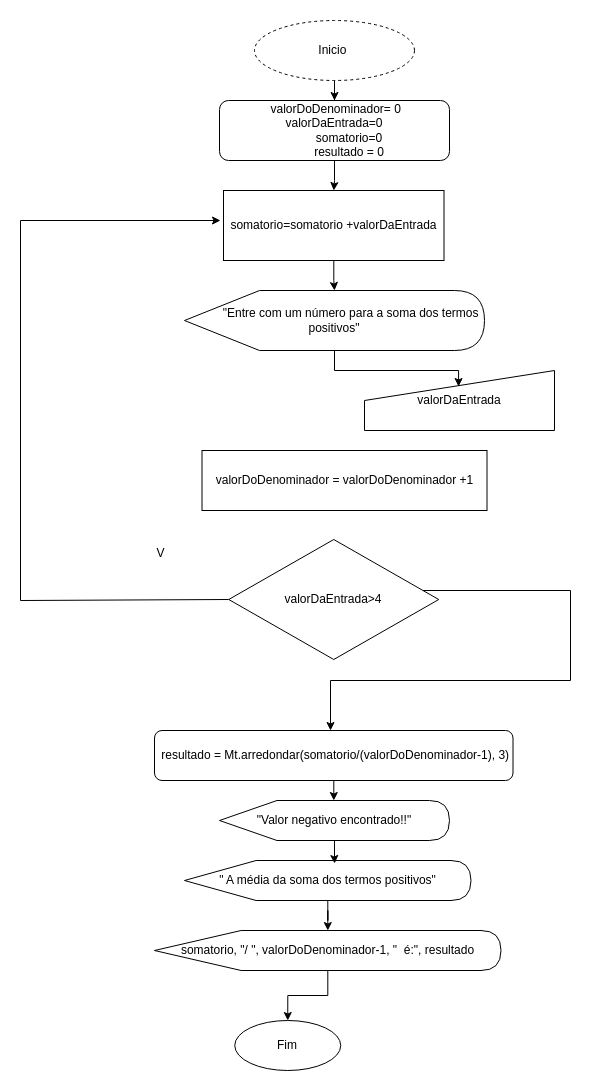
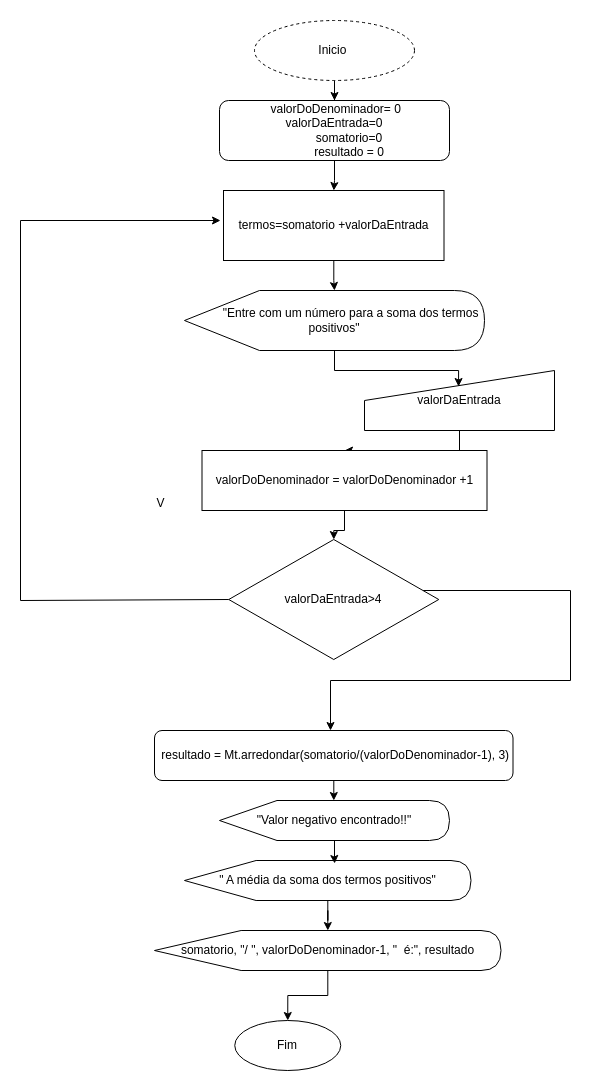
(334, 226) -> (334, 226)
none -> (460, 442)
none -> (345, 527)
(161, 554) -> (161, 504)
